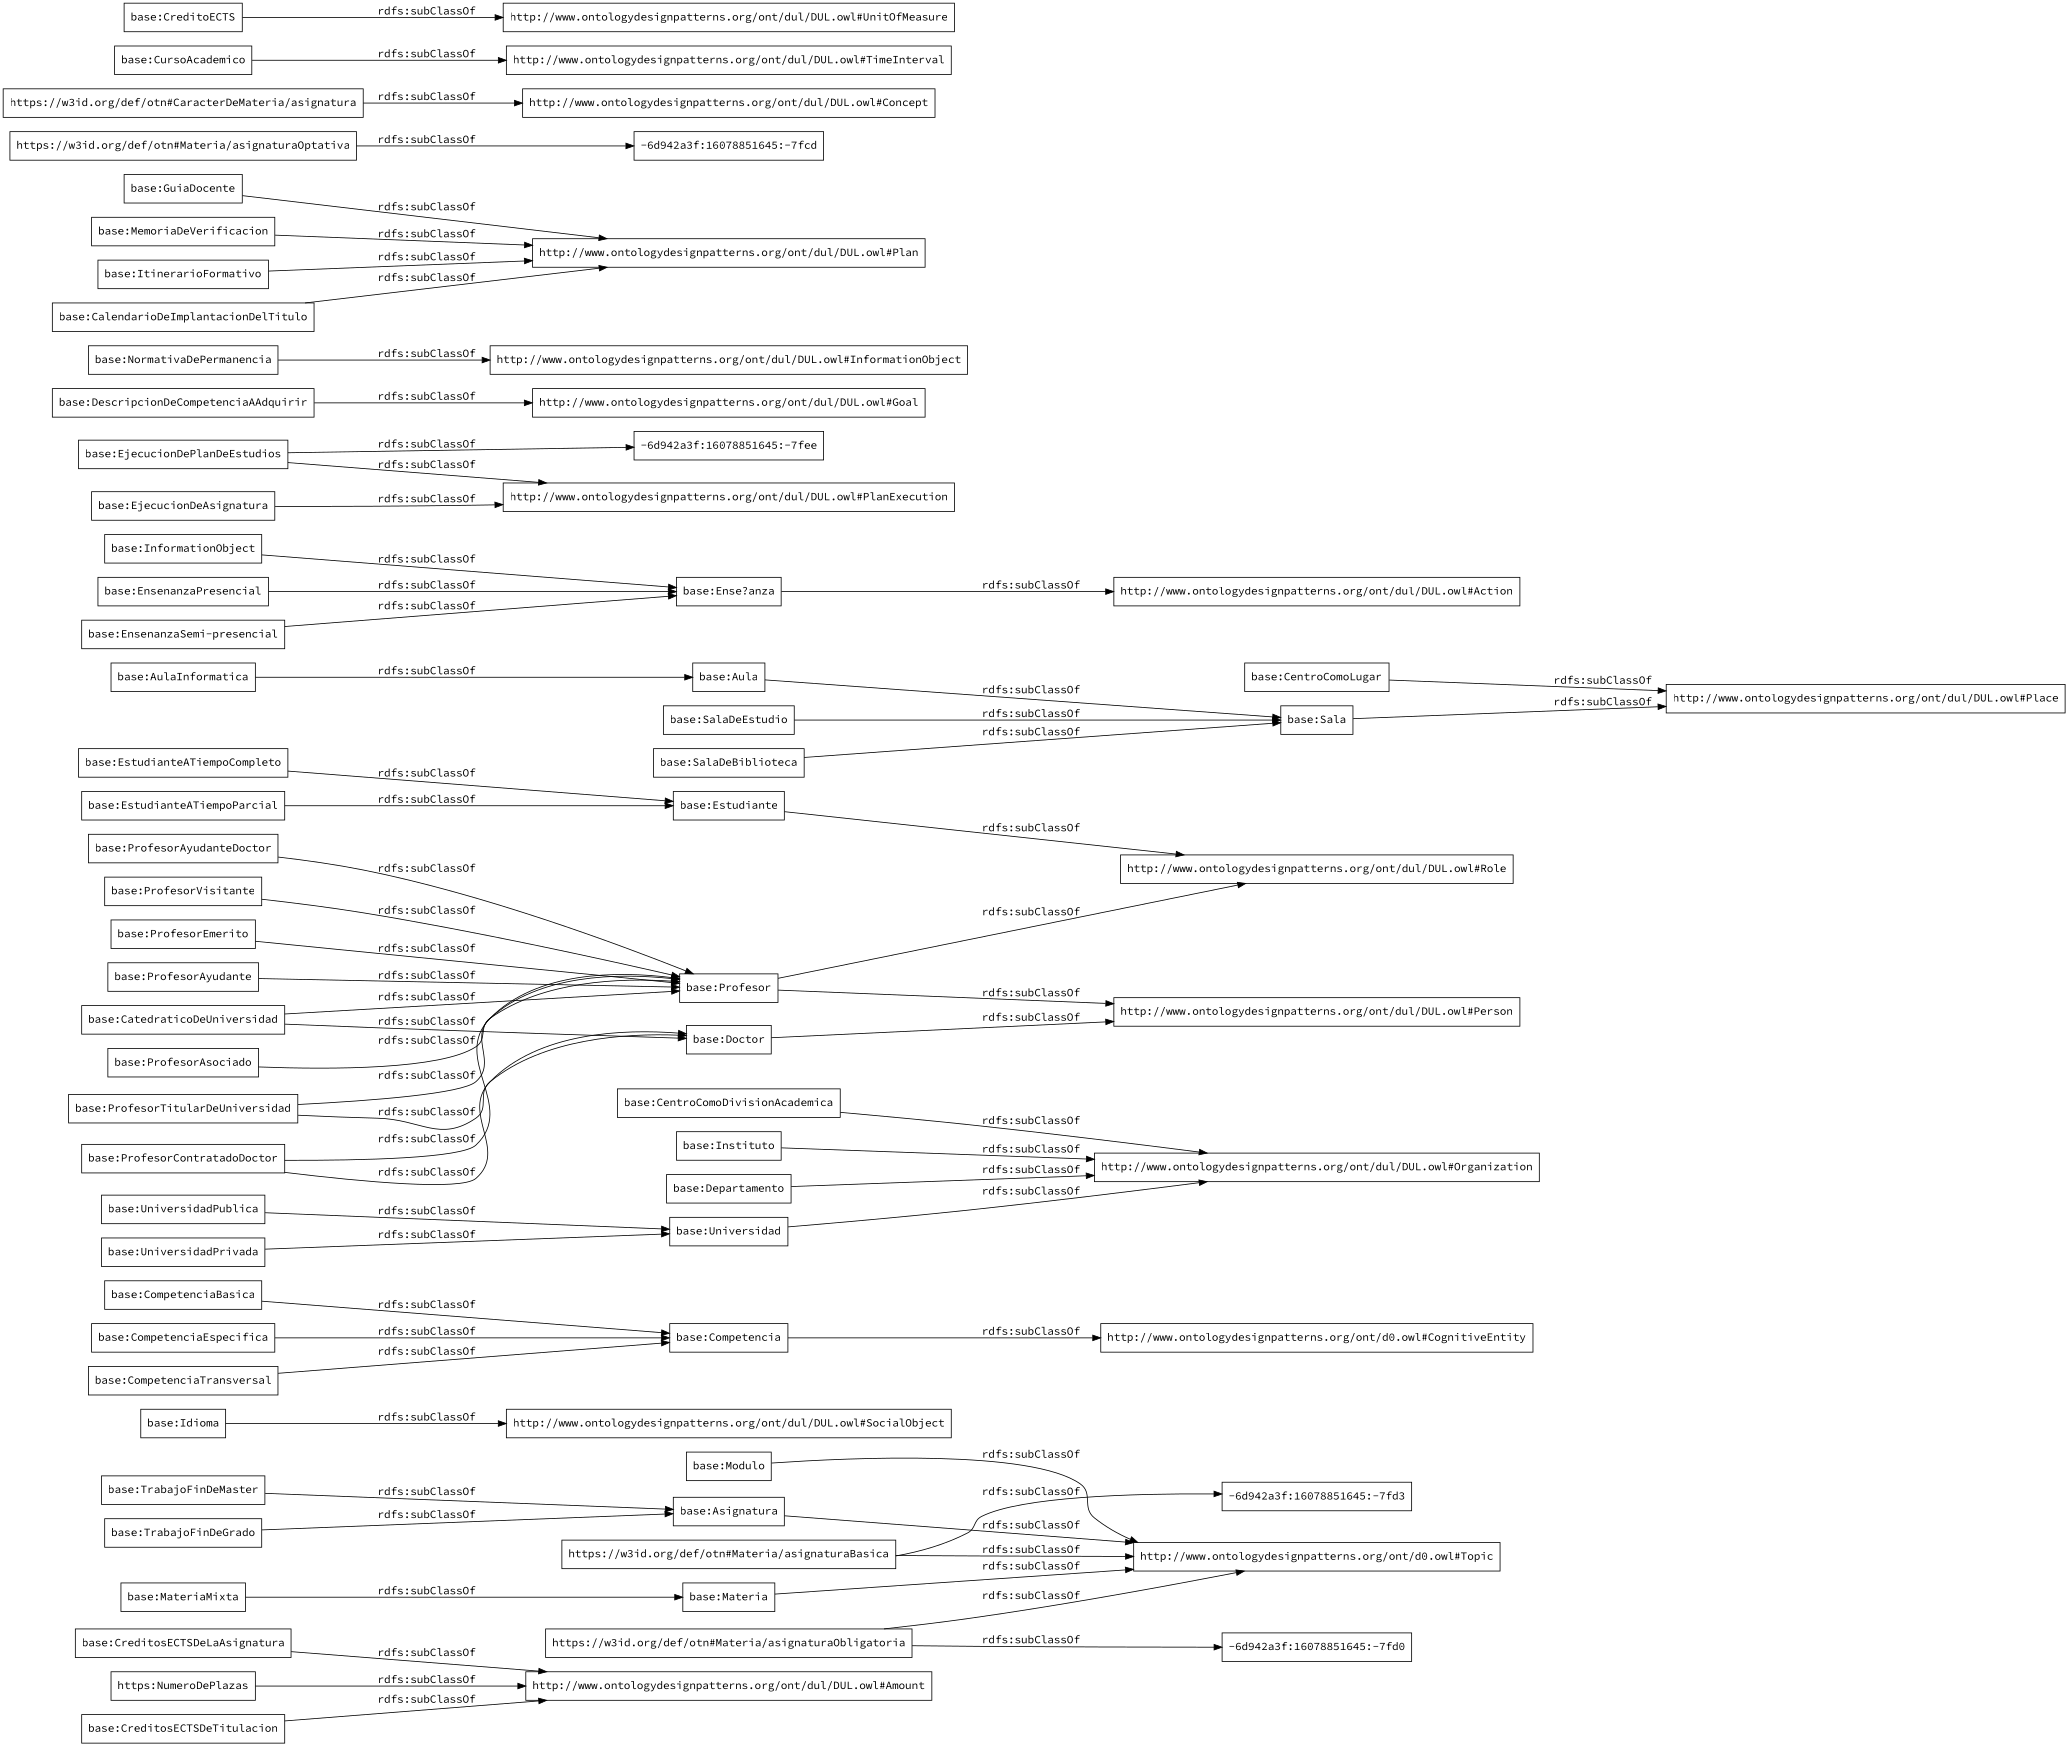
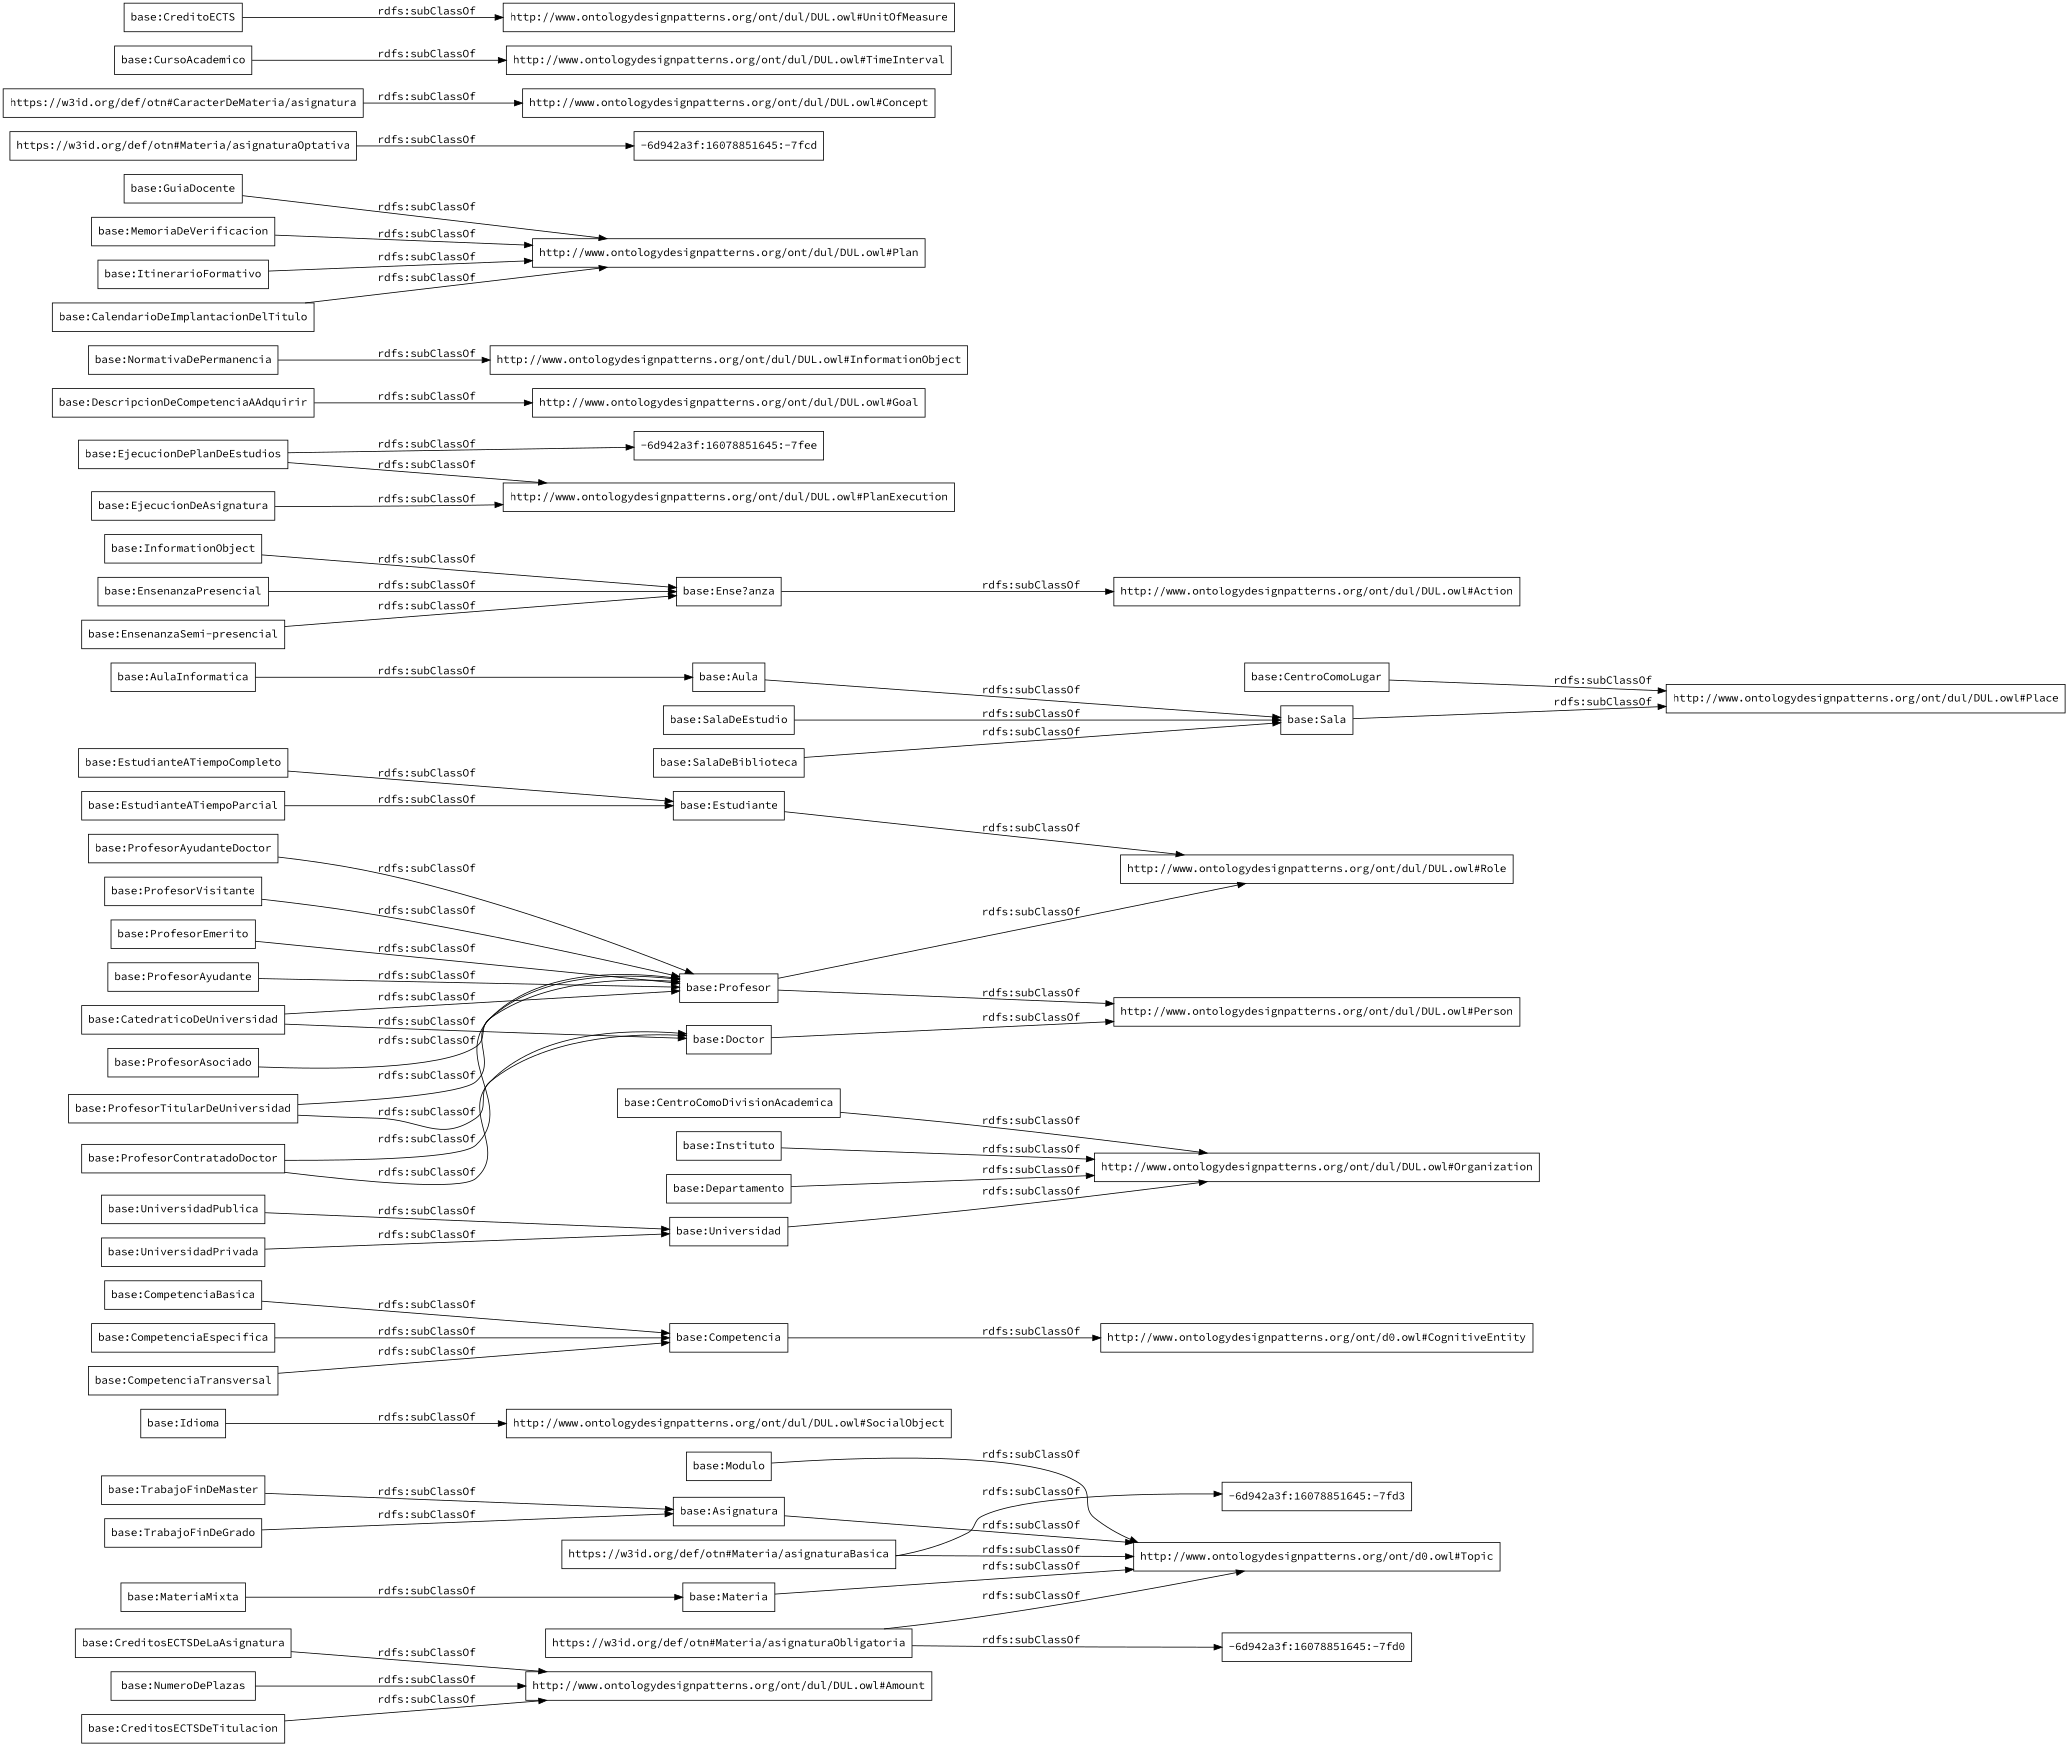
(183, 1686) -> (183, 1686)
